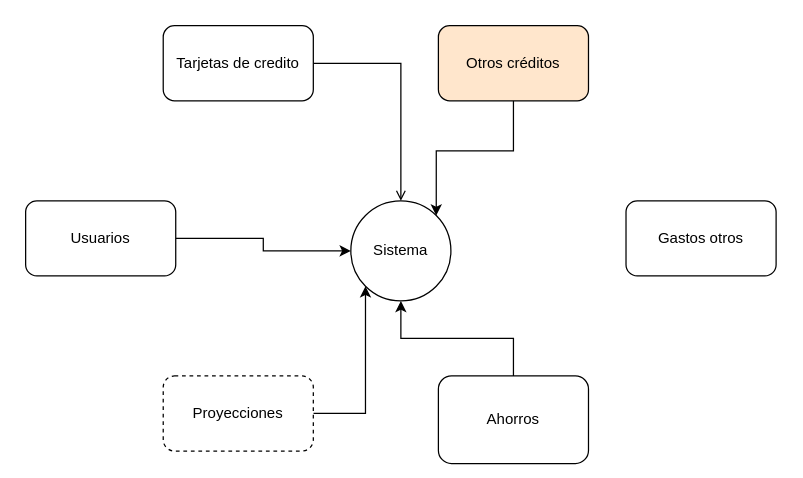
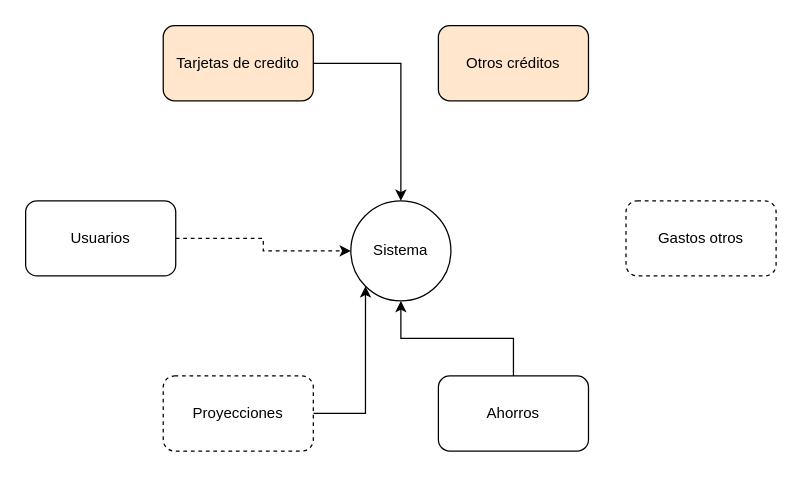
(238, 63) -> (238, 63)
(472, 151) -> none
(401, 192) -> (401, 191)
(701, 238) -> (701, 238)
(263, 240) -> (263, 240)
(513, 419) -> (513, 413)
